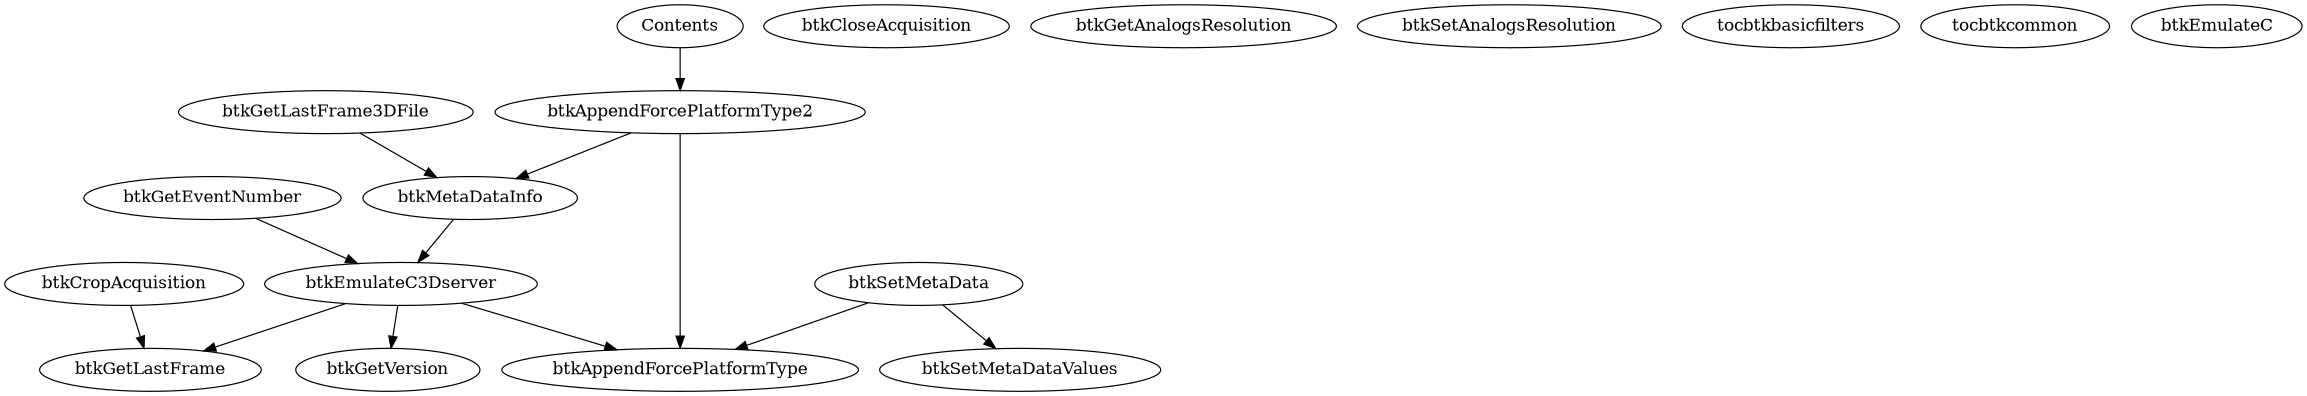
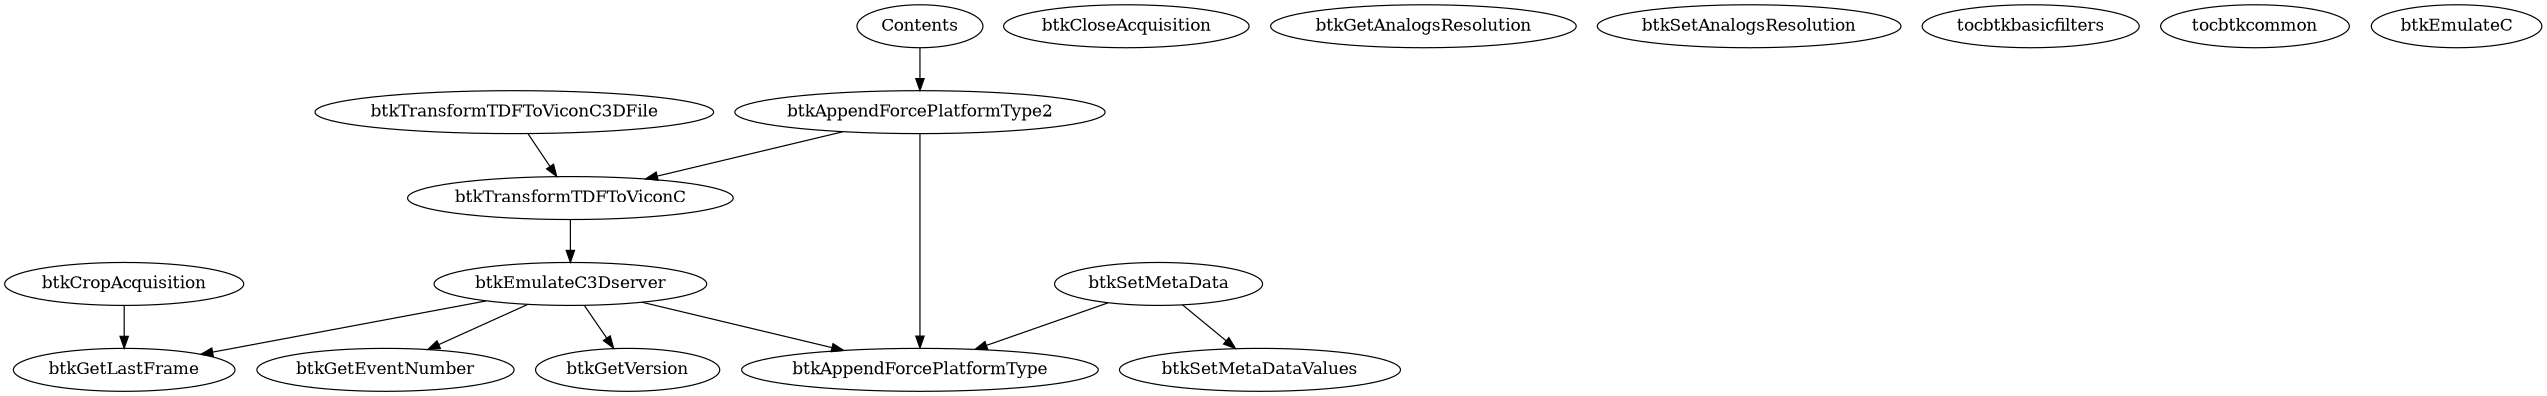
(326, 112) -> (514, 112)
(470, 198) -> (570, 198)
(301, 239) -> (483, 325)
